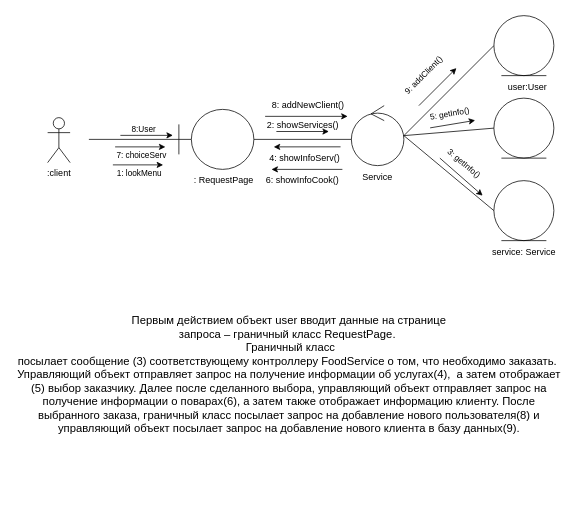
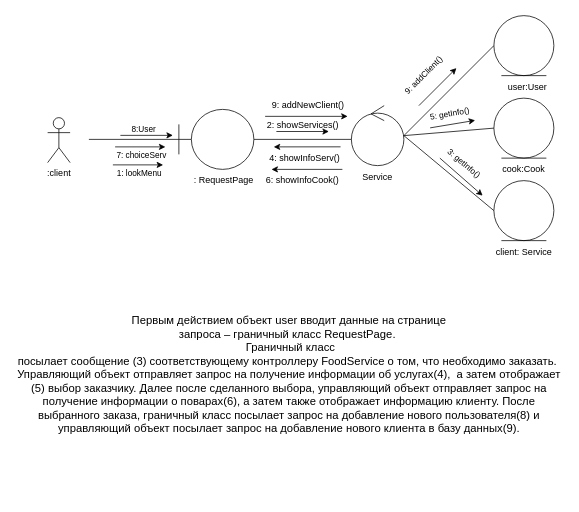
(308, 105) -> (308, 105)
none -> (524, 169)
(524, 252) -> (524, 252)
